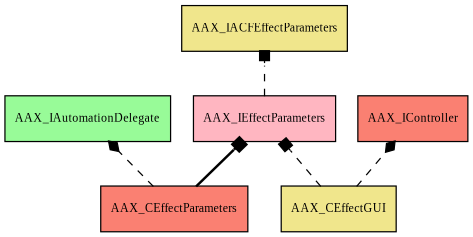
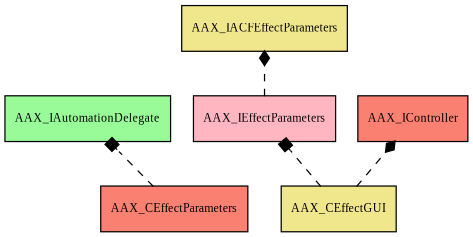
(265, 81) -> (265, 81)
(215, 168) -> none
(136, 169) -> (136, 169)
